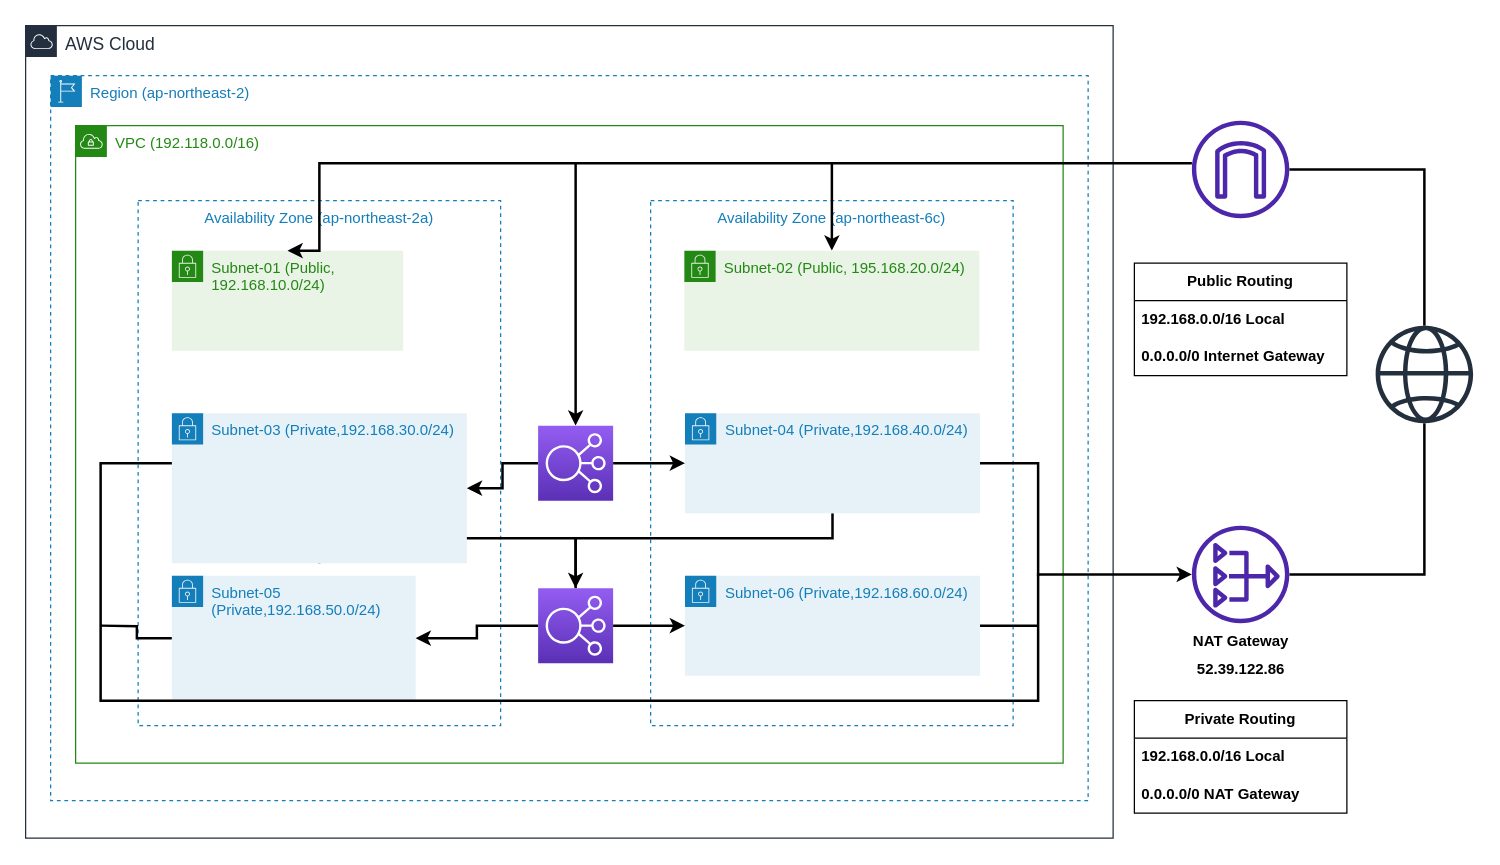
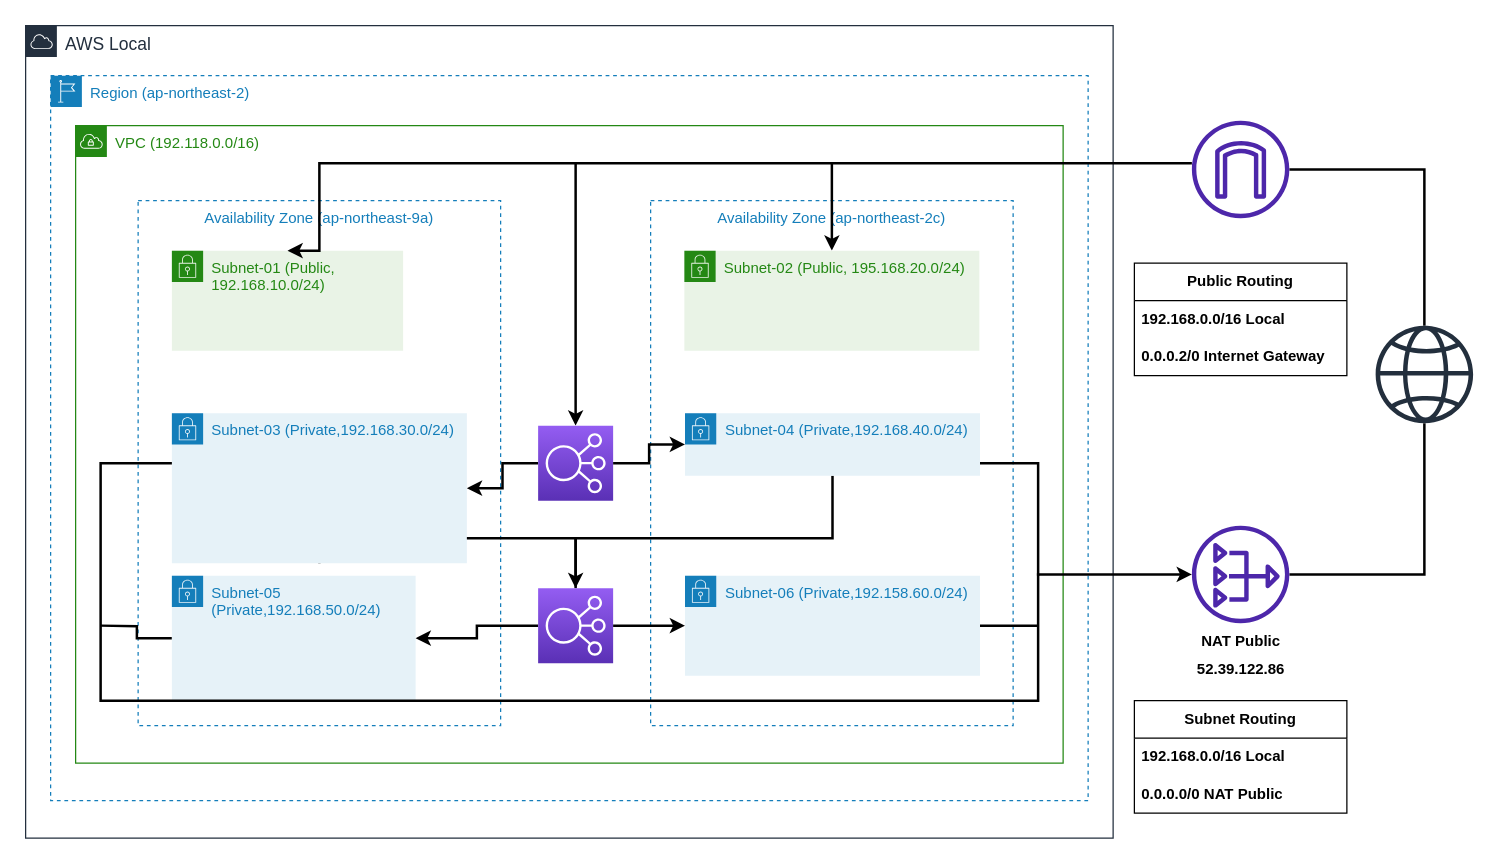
(100, 43) -> (100, 43)
(319, 218) -> (319, 218)
(832, 218) -> (832, 218)
(1241, 357) -> (1241, 357)
(833, 463) -> (833, 444)
(853, 602) -> (853, 602)
(1241, 642) -> (1241, 642)
(1241, 719) -> (1241, 719)
(1220, 794) -> (1212, 794)
